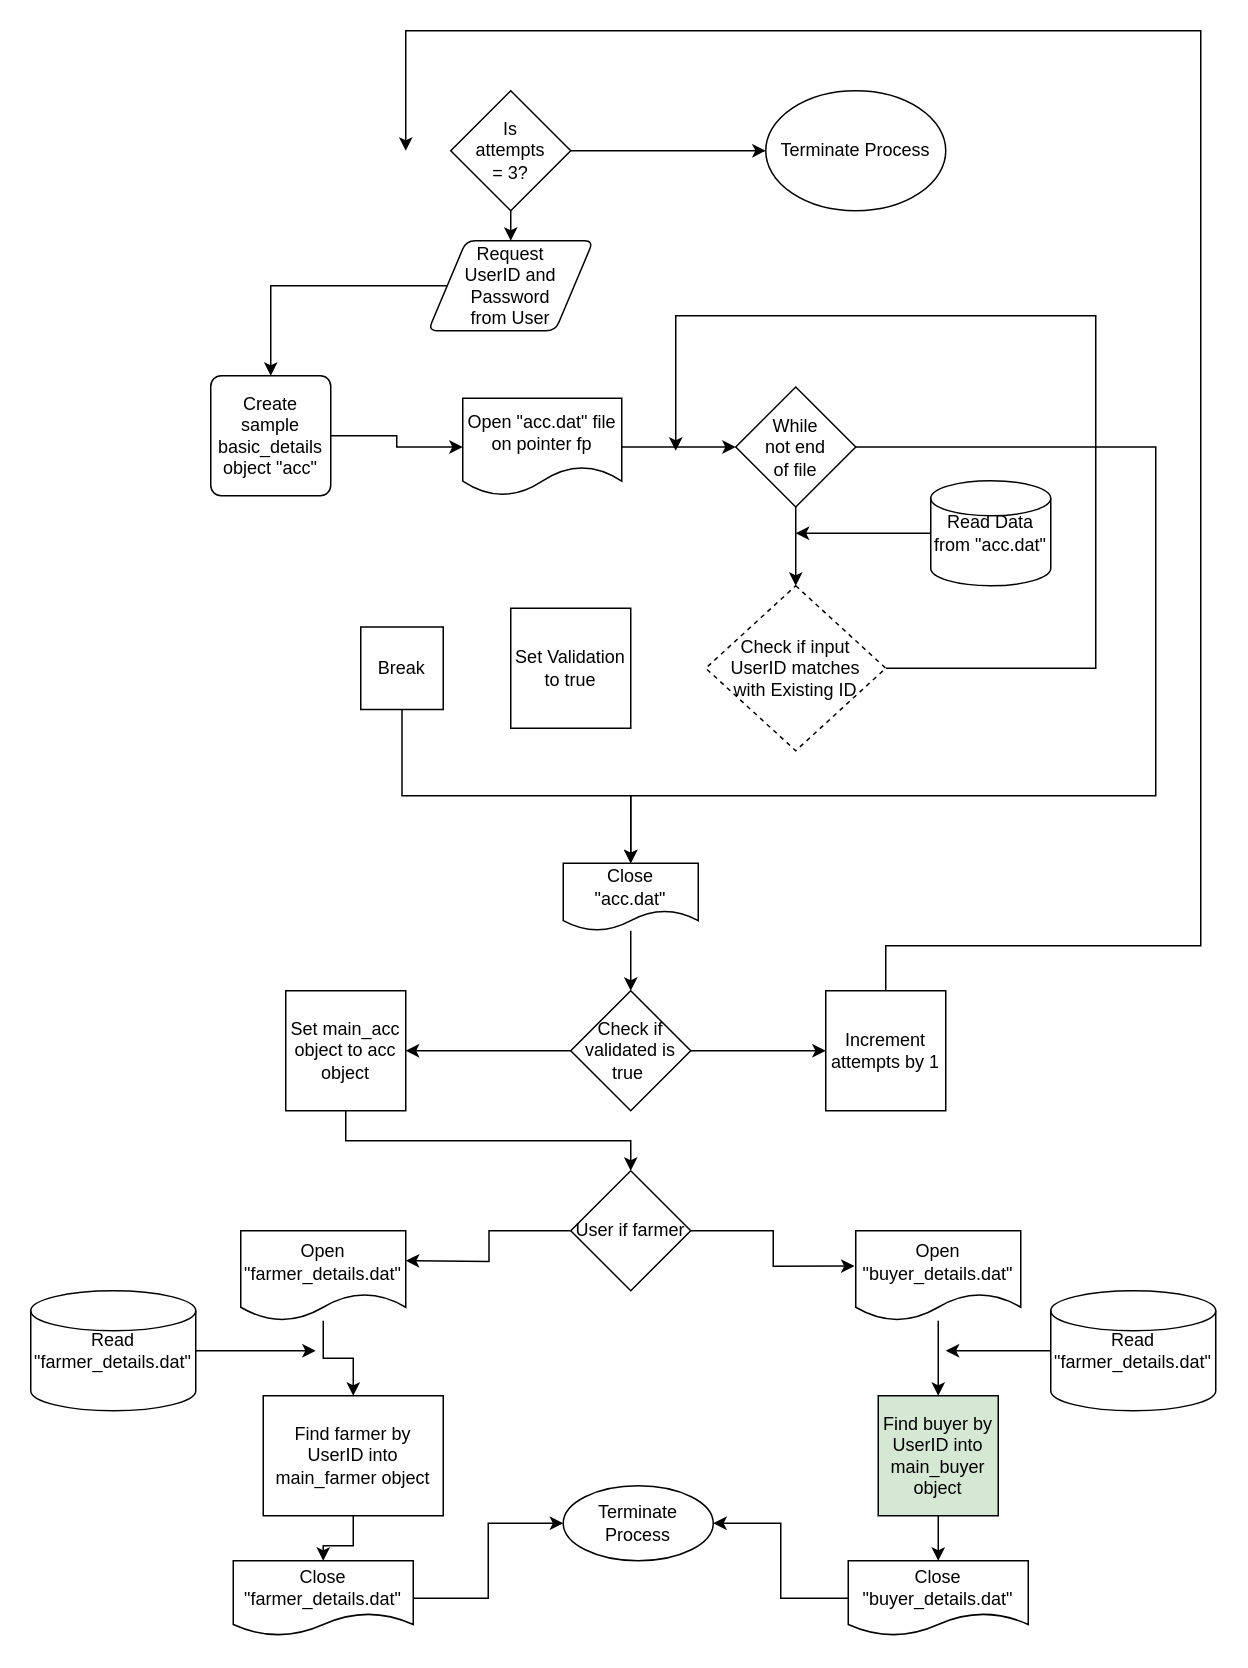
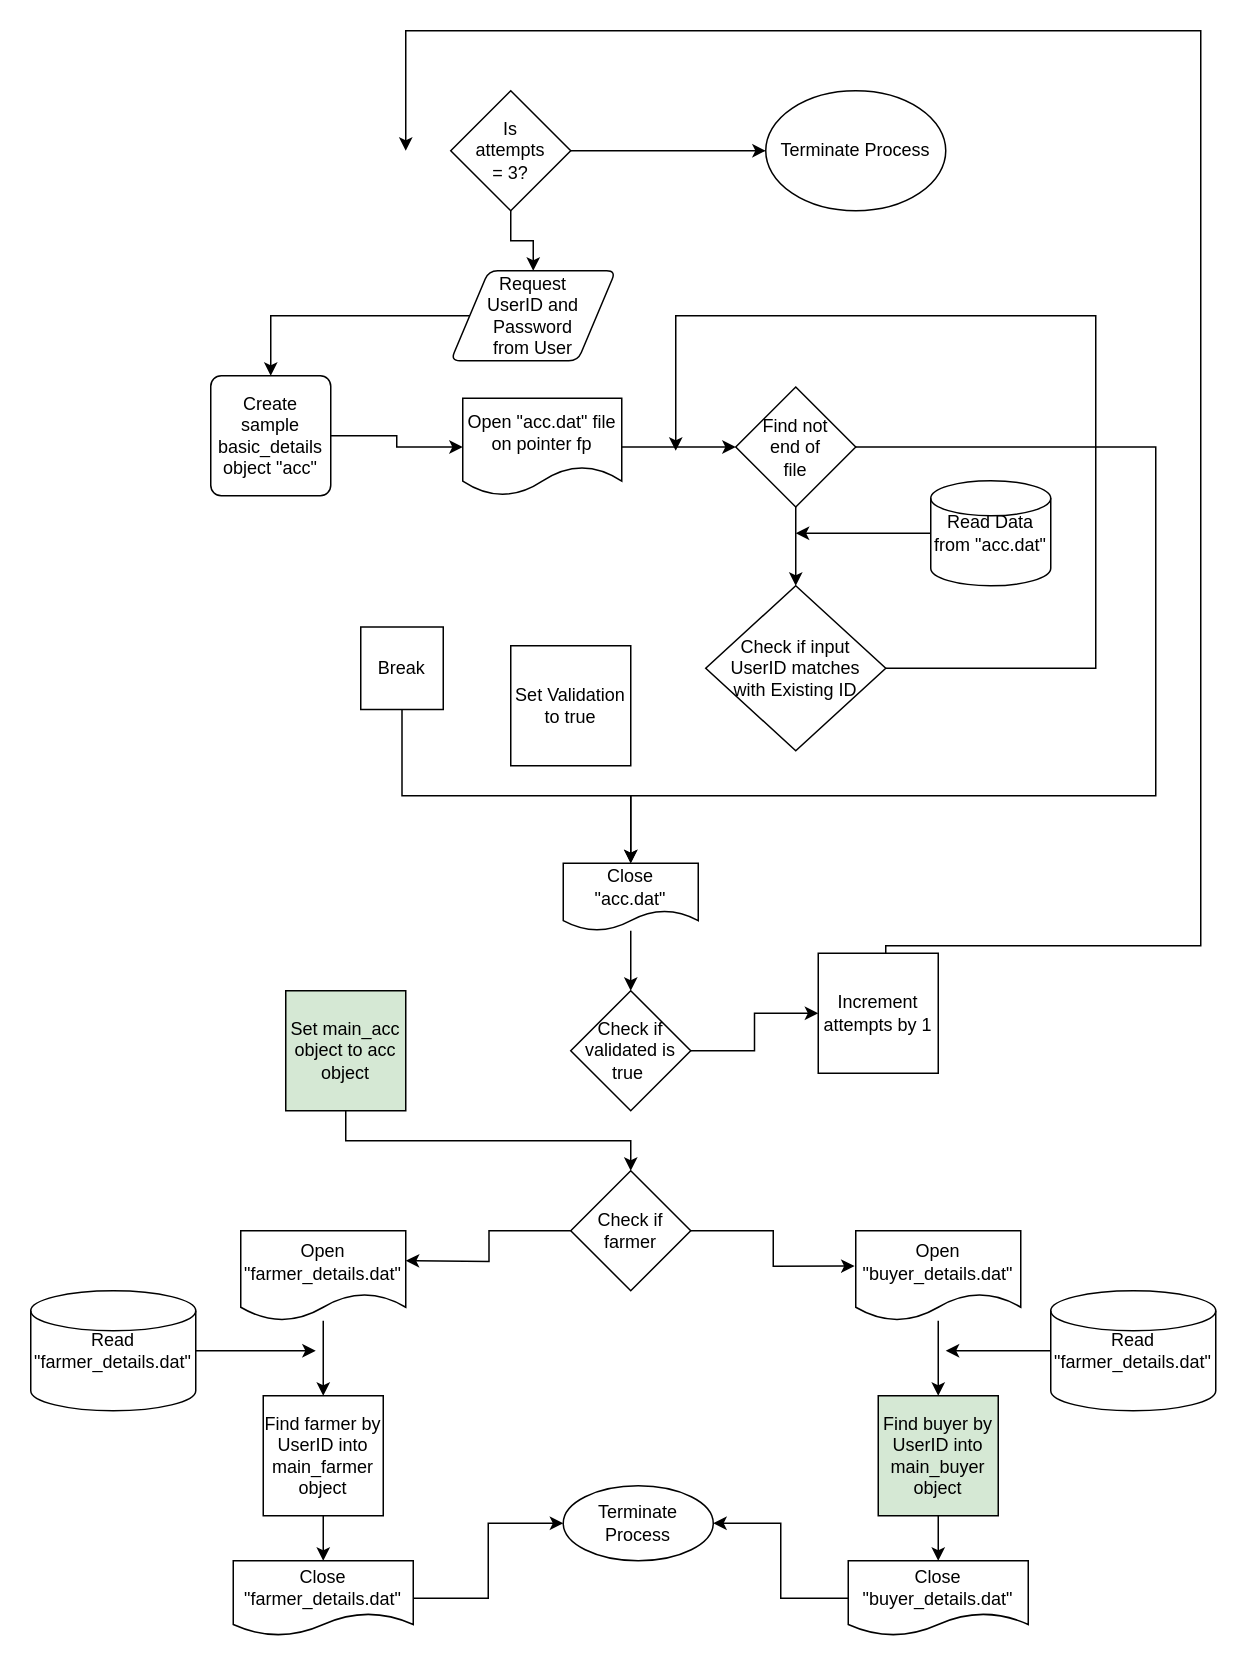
(511, 286) -> (533, 316)
(796, 448) -> (796, 448)
(571, 668) -> (571, 706)
(796, 668) -> (796, 668)
(346, 1051) -> (346, 1051)
(494, 1051) -> none
(886, 1051) -> (878, 1013)
(631, 1231) -> (631, 1231)
(353, 1456) -> (323, 1456)
